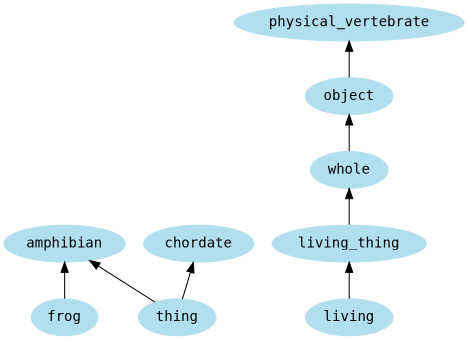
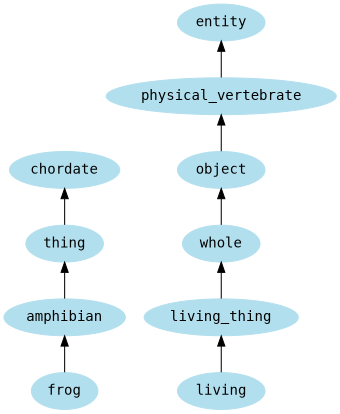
none -> (221, 23)
(127, 284) -> (65, 285)
